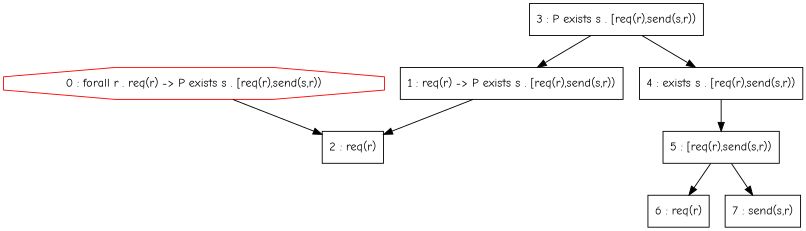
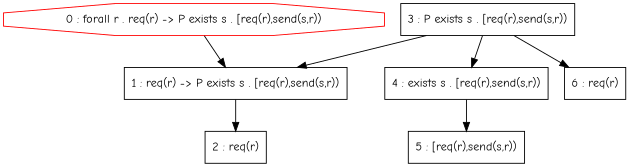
(273, 115) -> (212, 48)
(702, 176) -> (538, 49)
(763, 211) -> none
